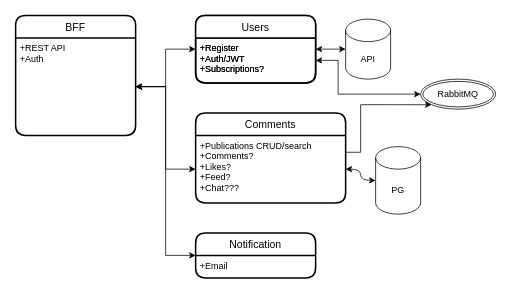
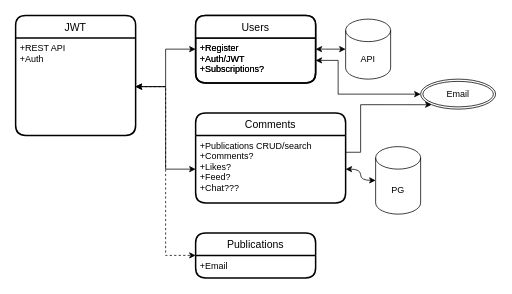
(75, 27) -> (75, 27)
(458, 94) -> (458, 94)
(165, 224) -> (165, 224)
(255, 245) -> (255, 245)
